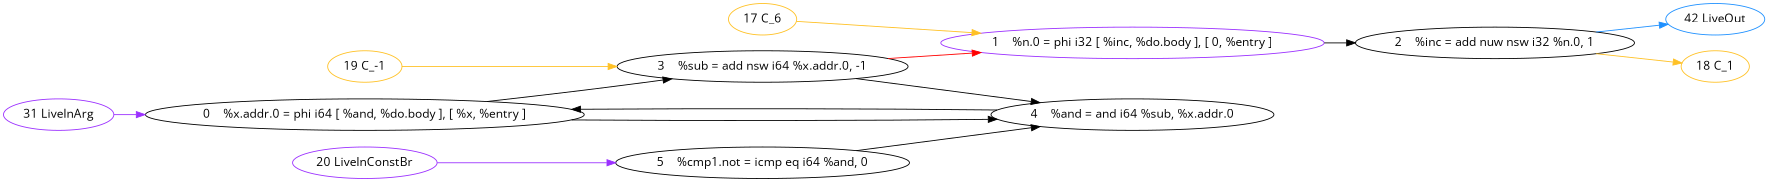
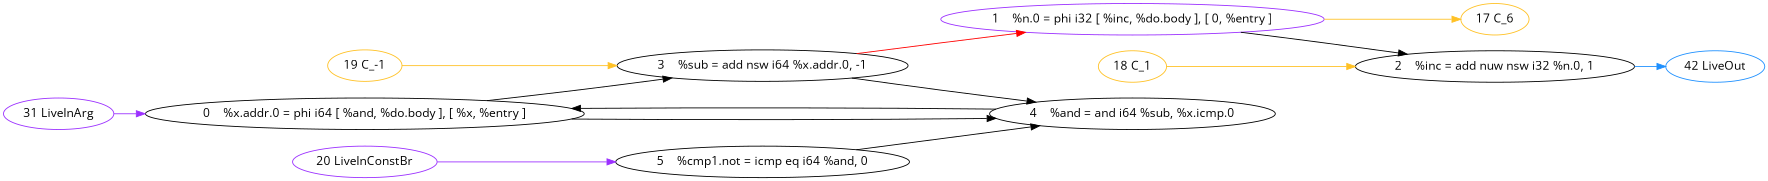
(884, 27) -> (1388, 19)
(1635, 58) -> (1257, 66)
(1132, 115) -> (1132, 114)
